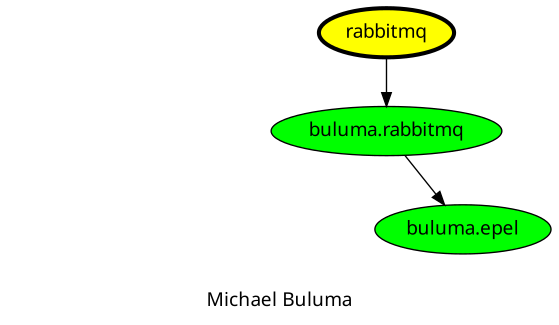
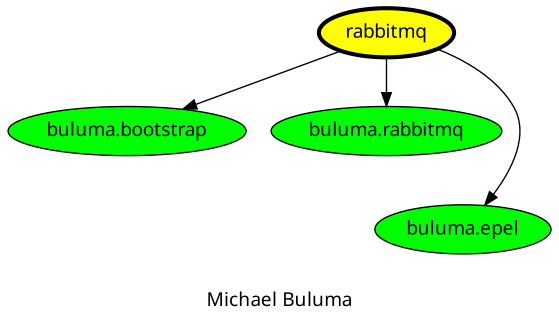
none -> (127, 131)
(421, 175) -> (513, 106)
